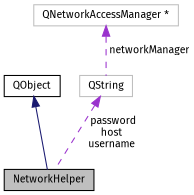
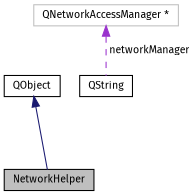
(106, 86) -> (106, 86)
(75, 138) -> none
